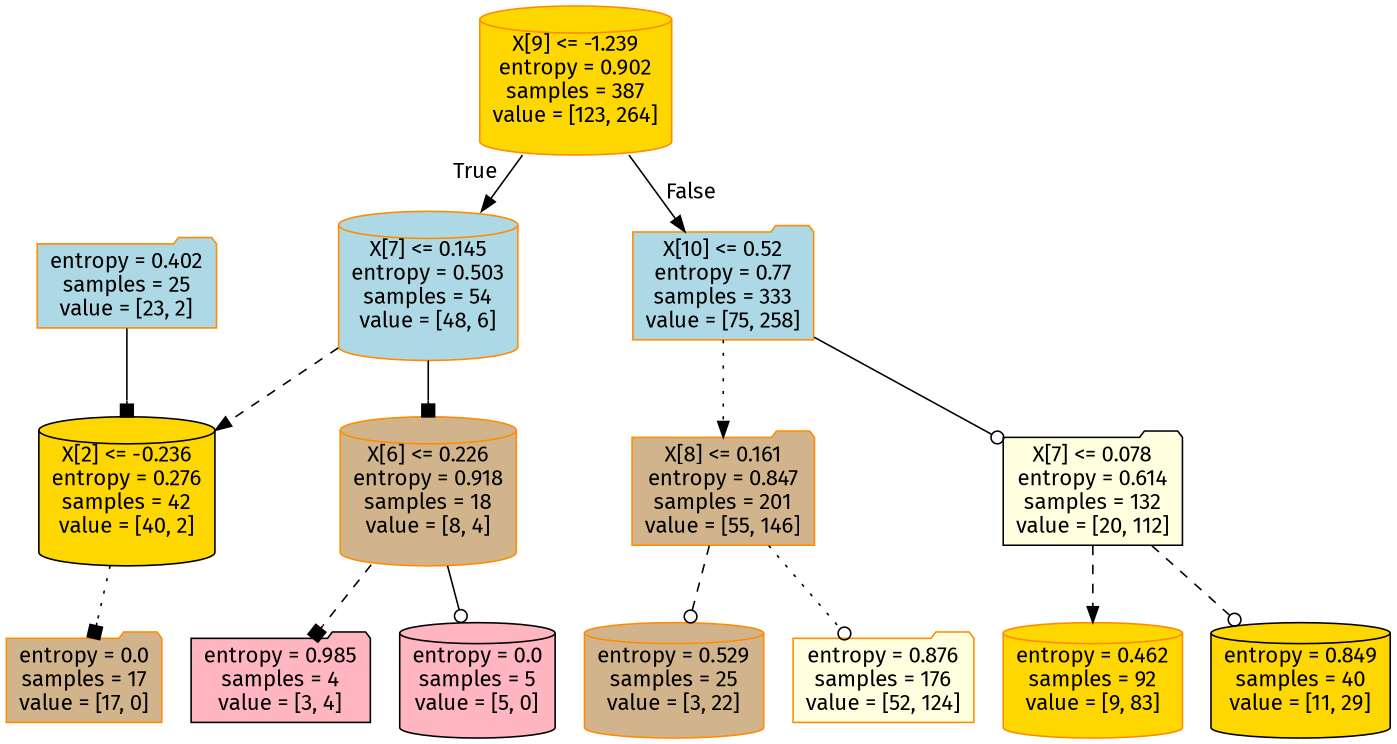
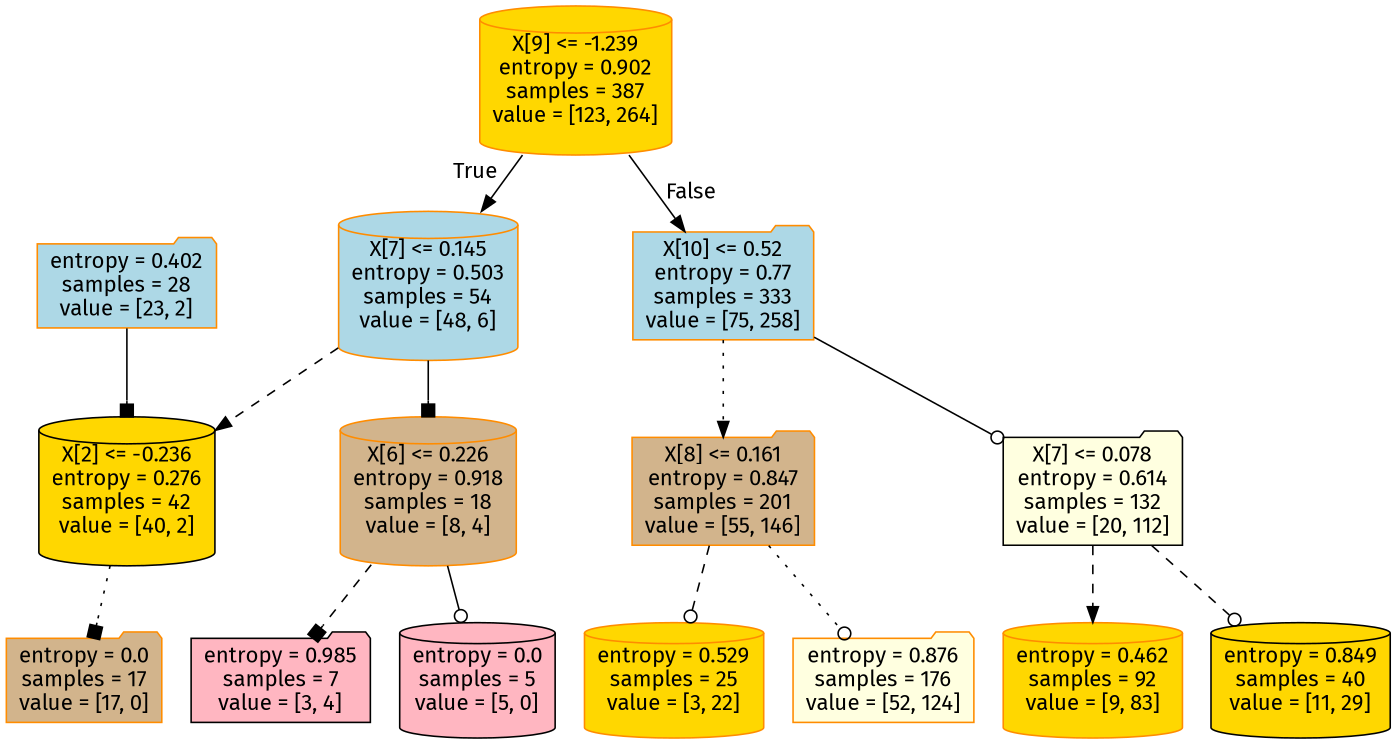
(127, 286) -> (127, 286)
(281, 680) -> (281, 680)
(674, 680) -> (674, 680)
